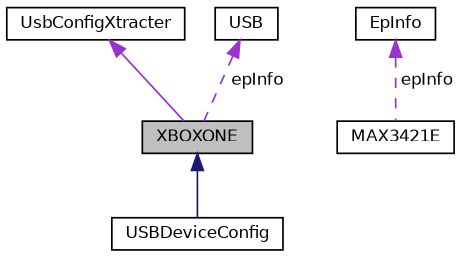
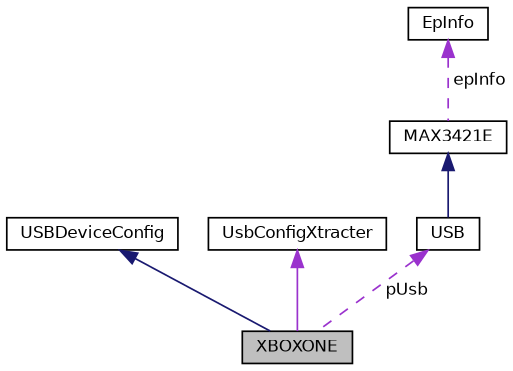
(255, 80) -> (404, 291)
(197, 194) -> (203, 295)
none -> (448, 194)
